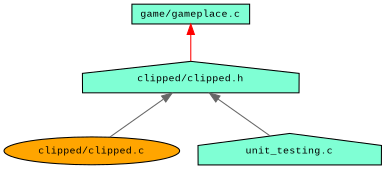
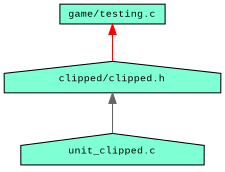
(191, 14) -> (113, 14)
(92, 151) -> none
(290, 151) -> (113, 151)
